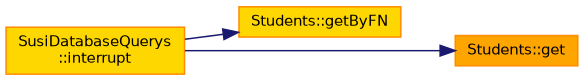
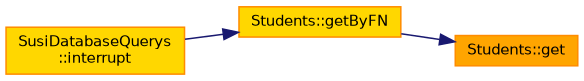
(313, 51) -> (421, 37)
